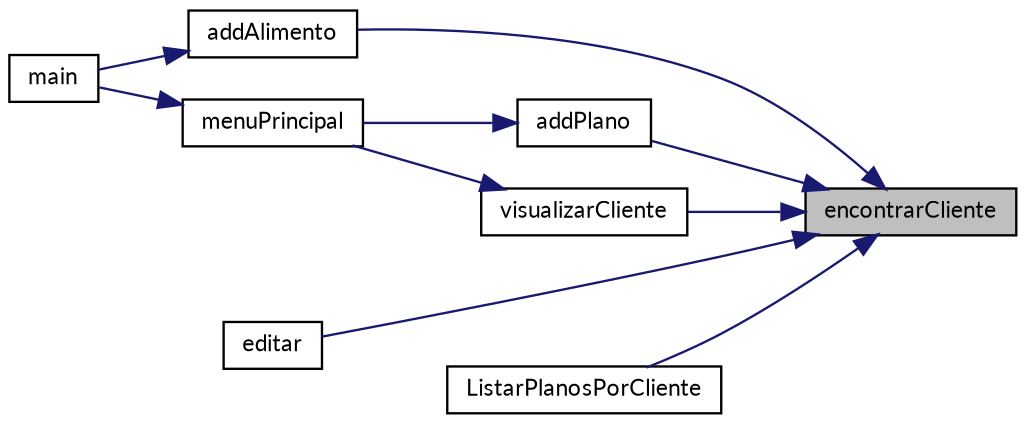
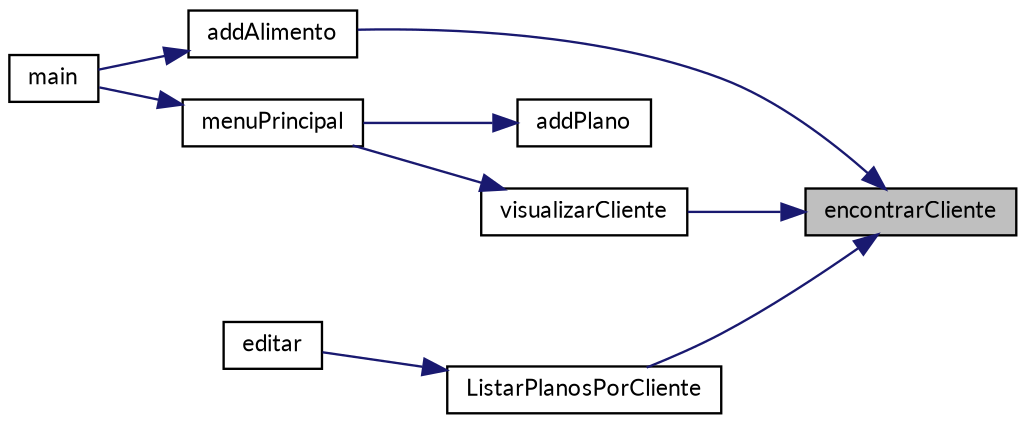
(728, 162) -> none
(558, 290) -> (373, 360)
